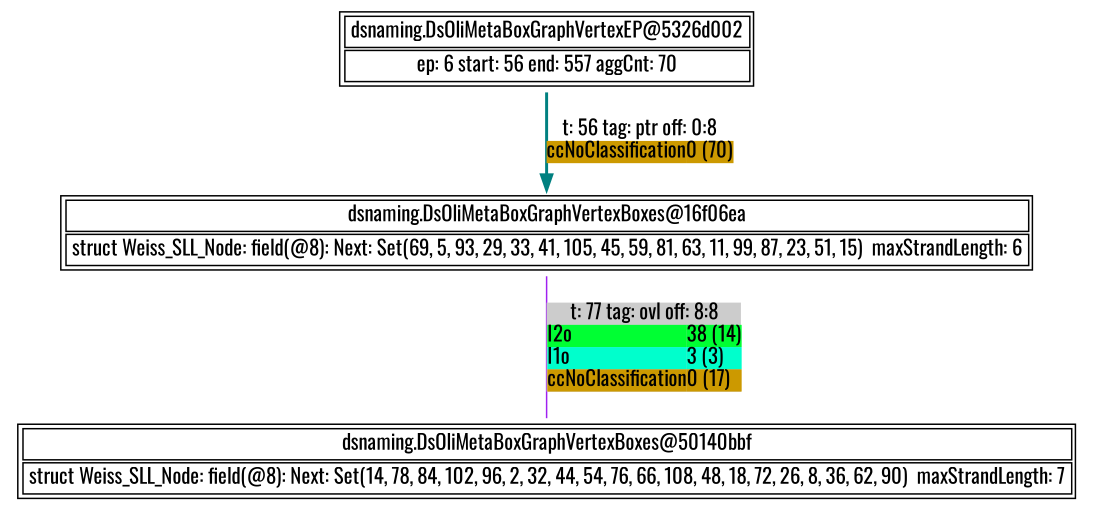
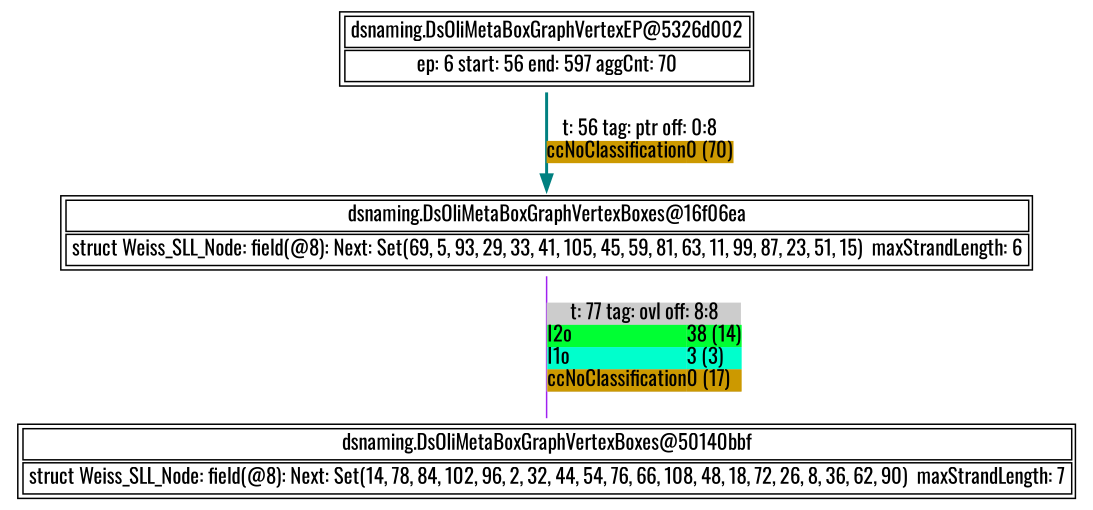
(547, 65) -> (547, 65)
